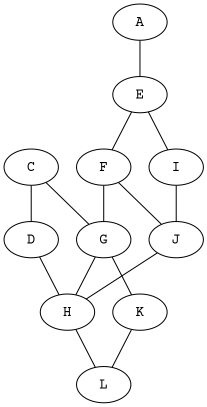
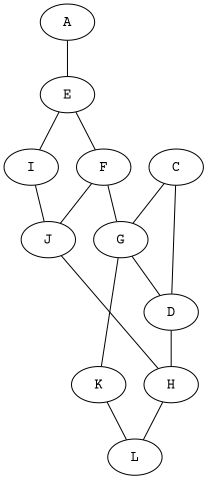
(86, 276) -> (146, 276)
